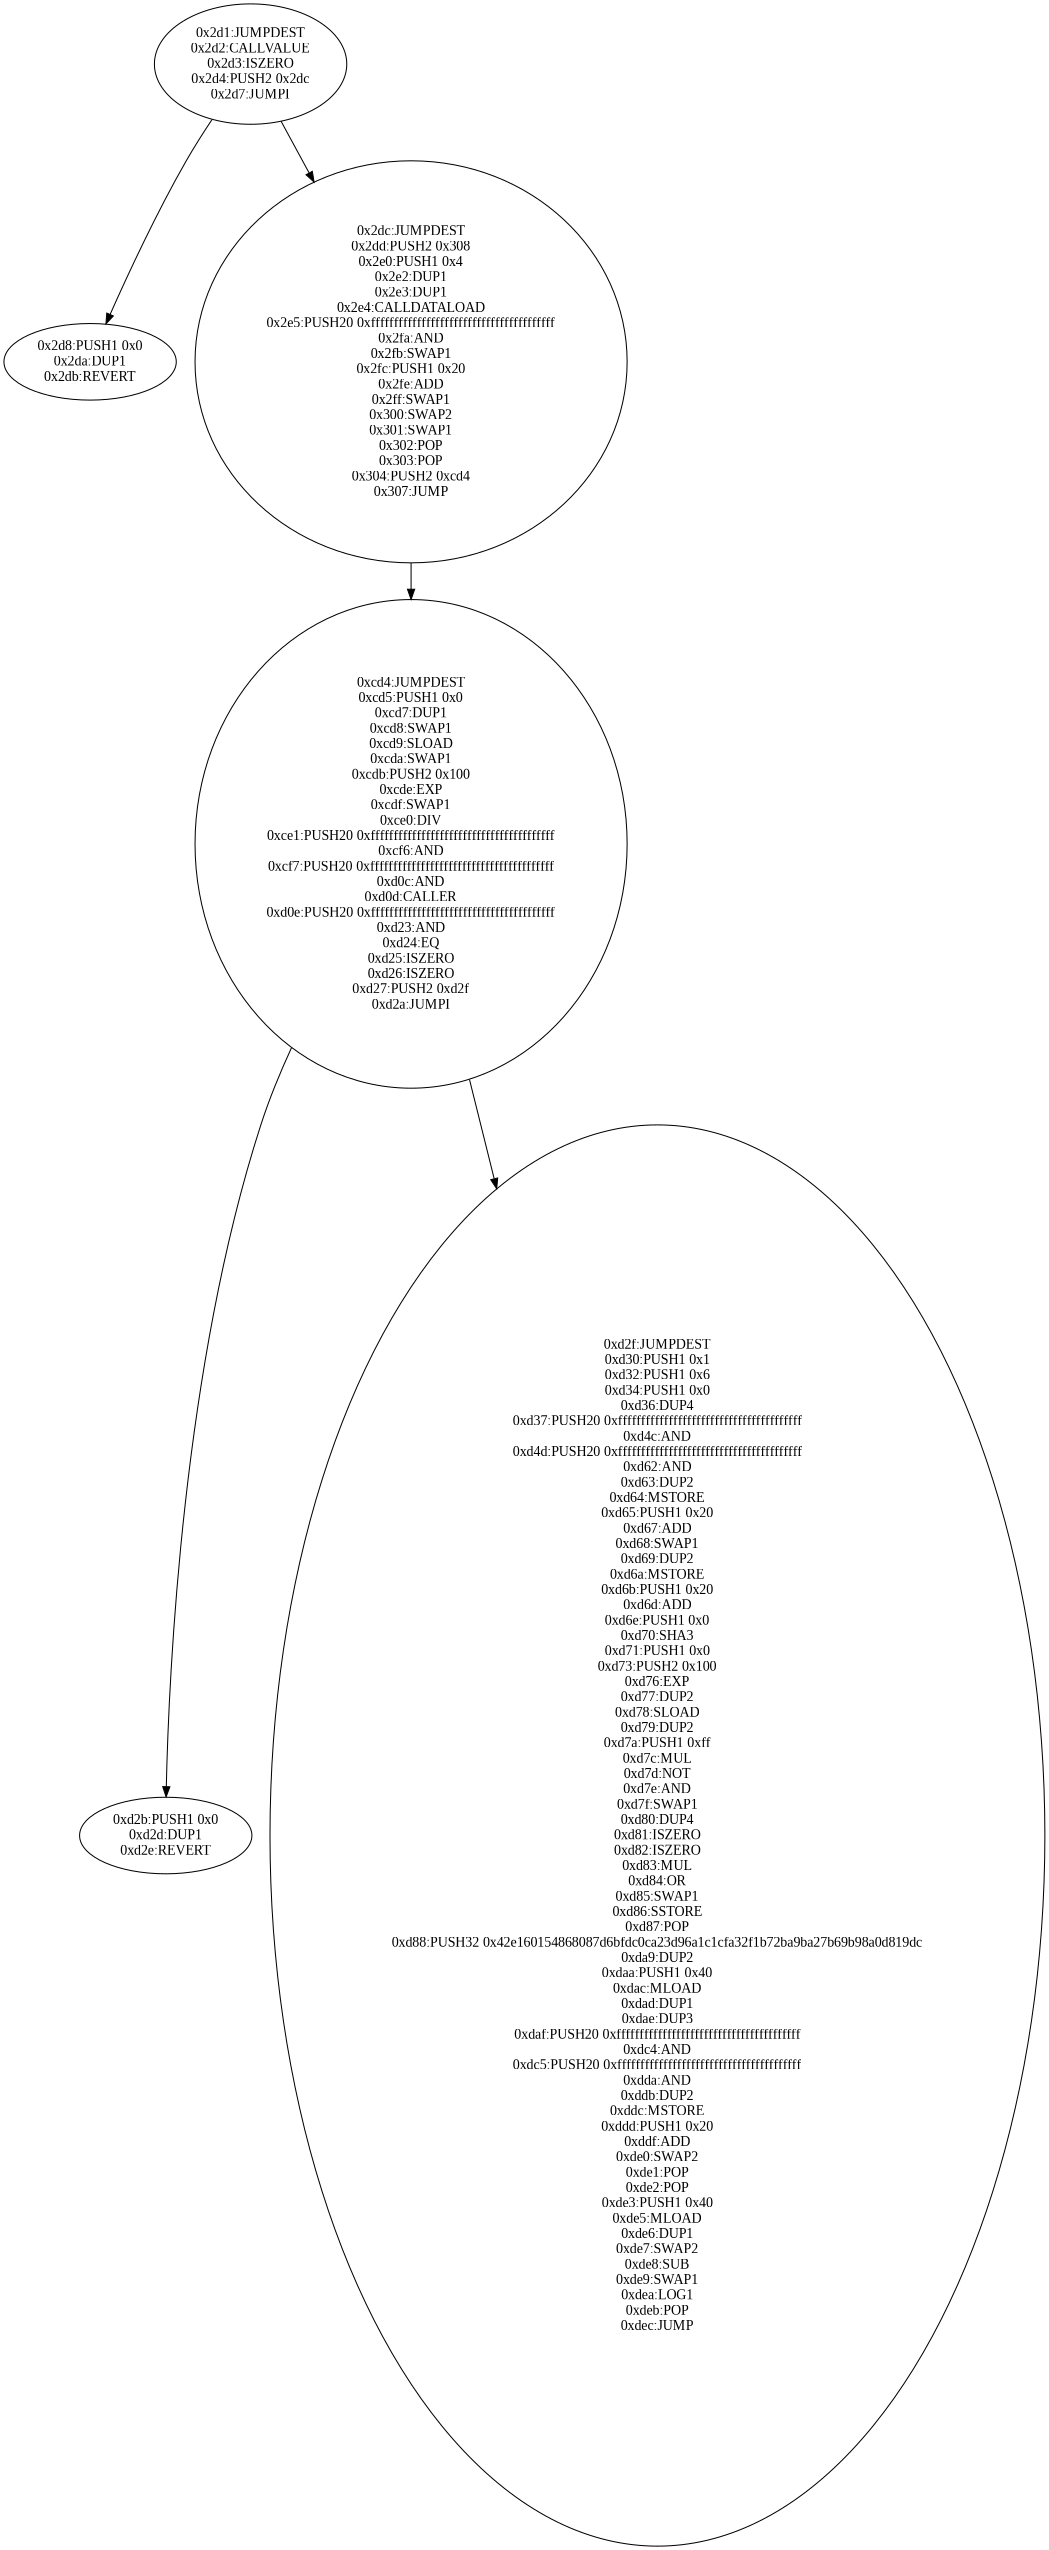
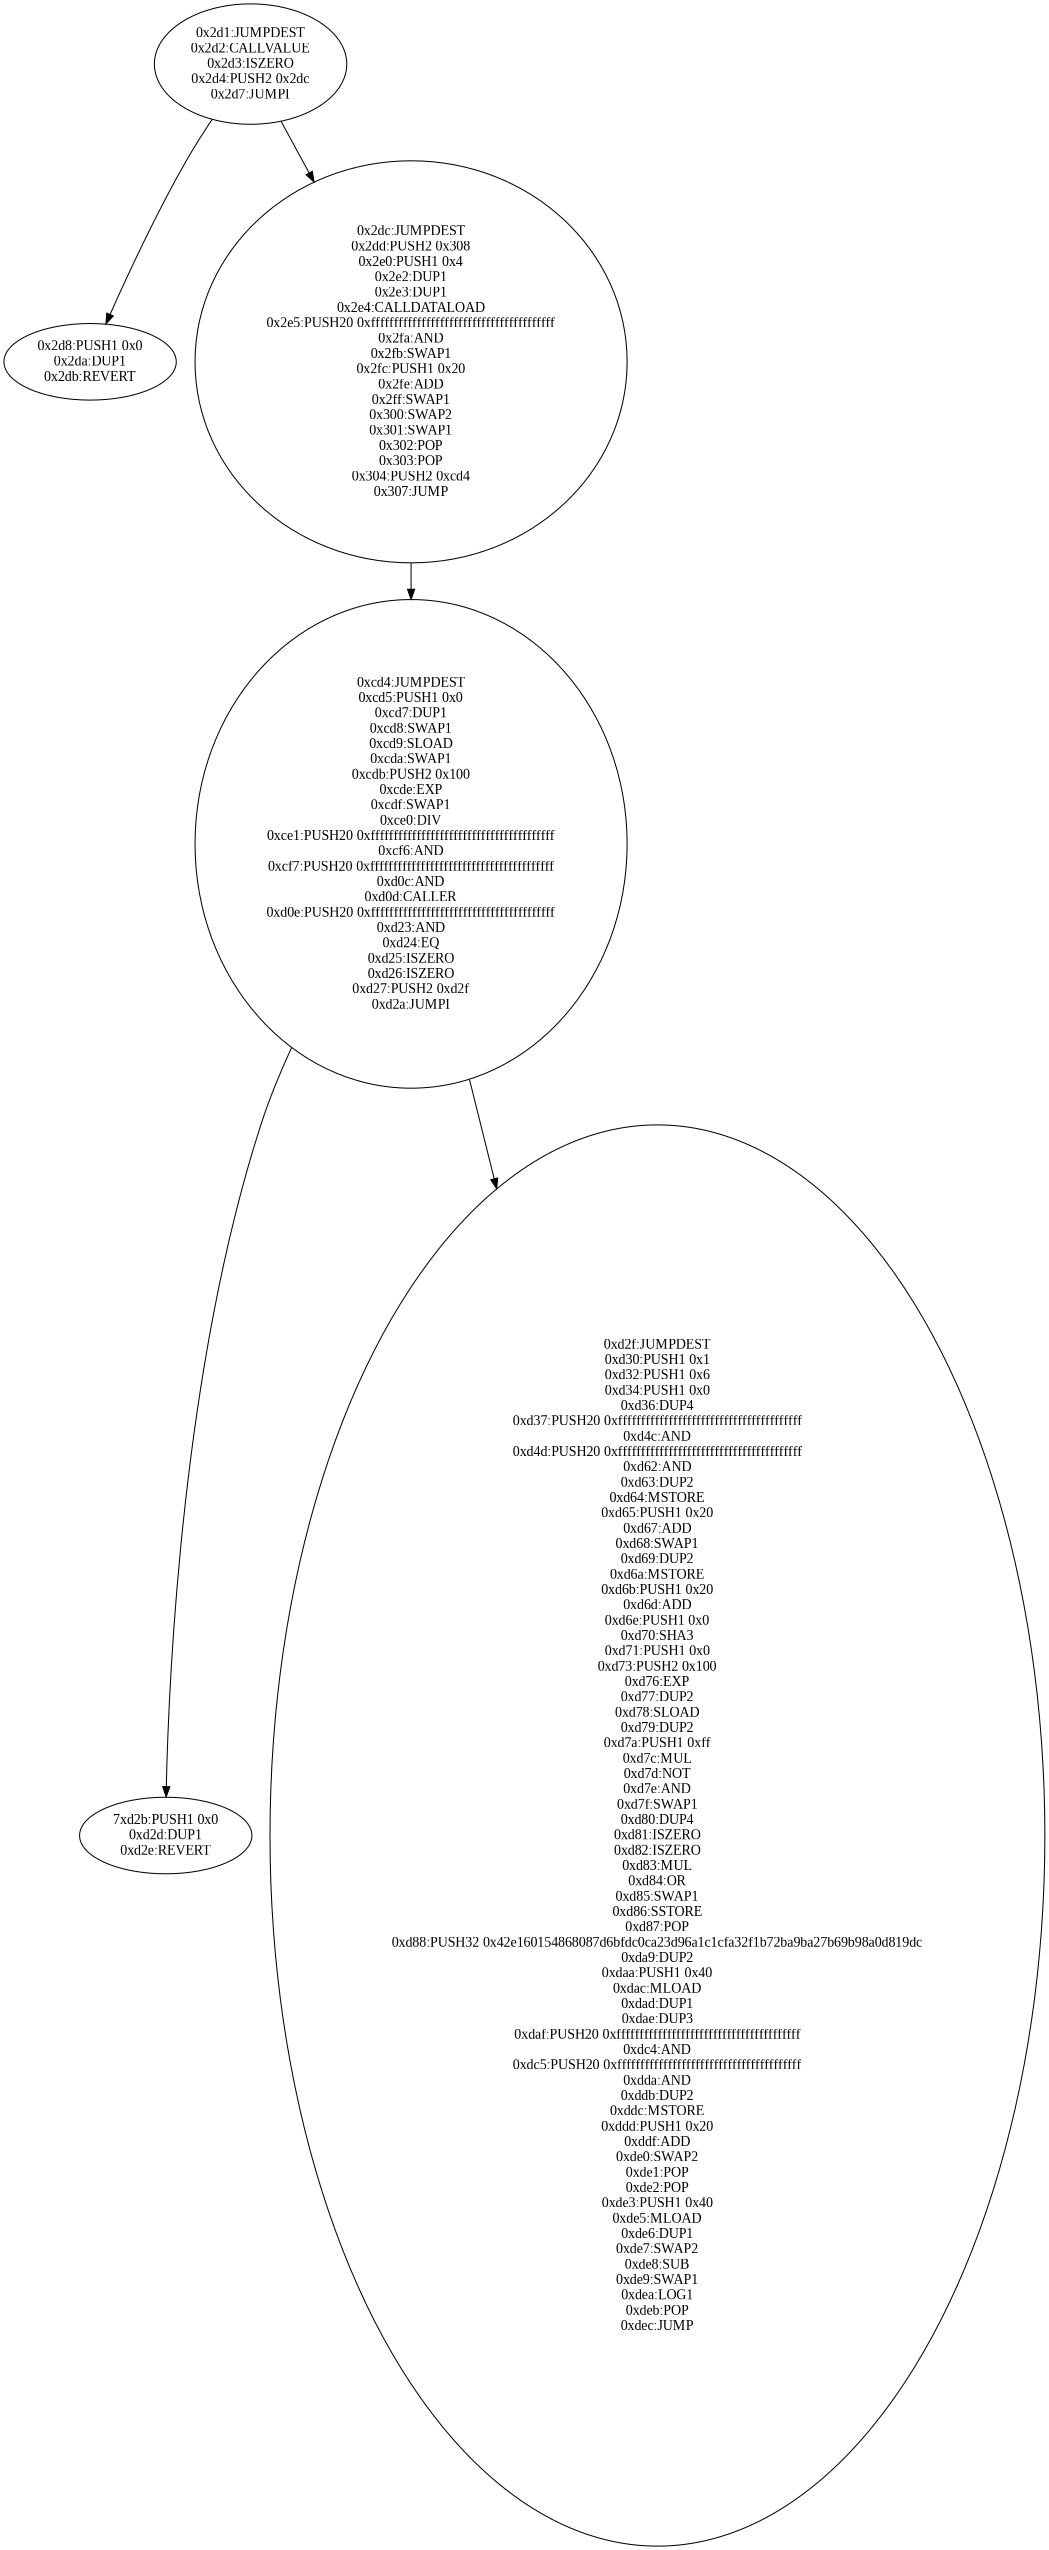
(166, 1836) -> (166, 1836)
